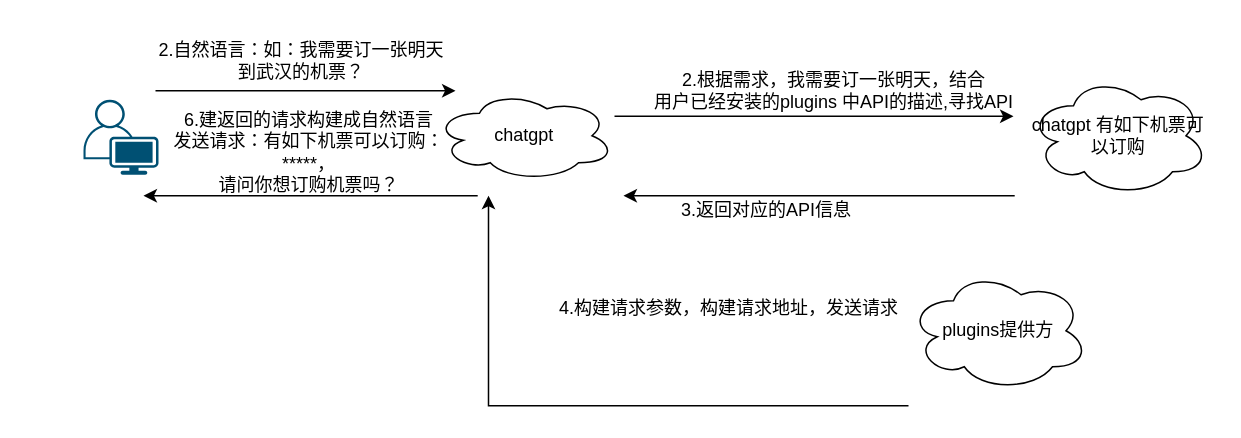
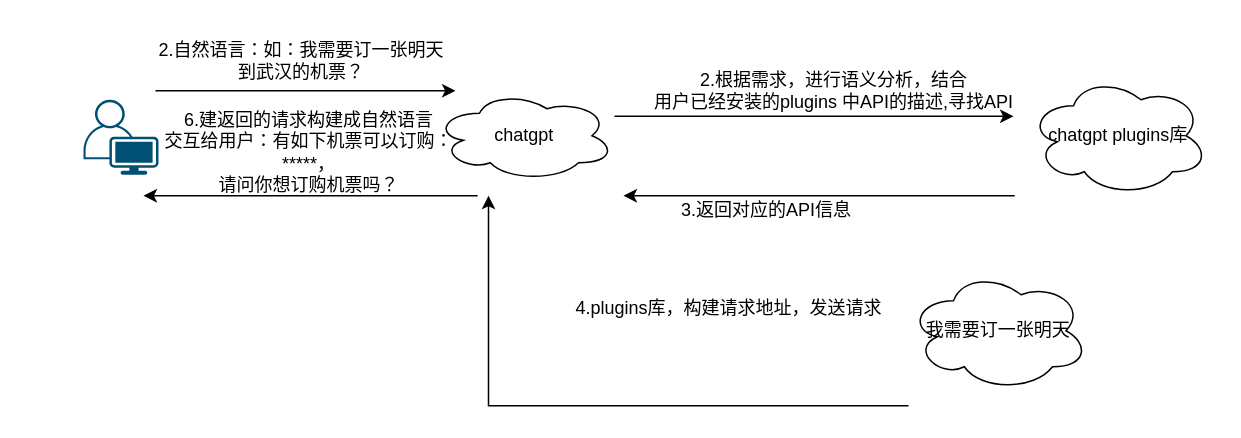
(834, 91) -> (834, 91)
(1118, 136) -> (1118, 136)
(309, 152) -> (309, 152)
(729, 308) -> (729, 308)
(998, 331) -> (998, 331)
